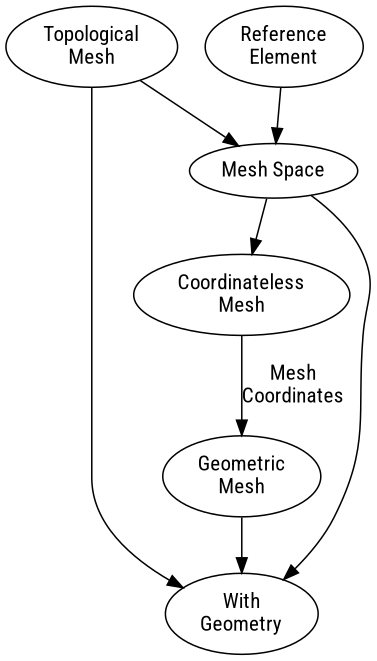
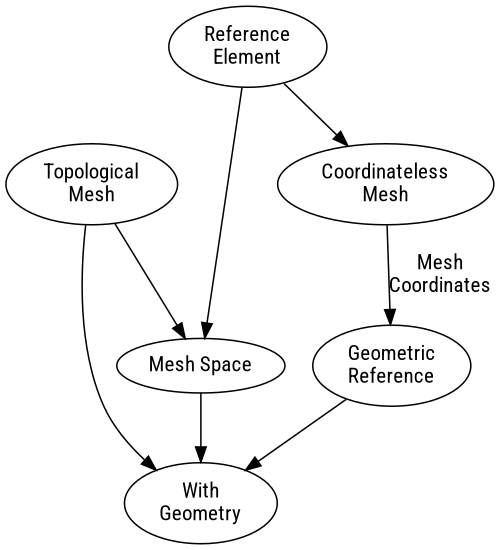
(261, 219) -> (310, 109)
(242, 476) -> (392, 366)
